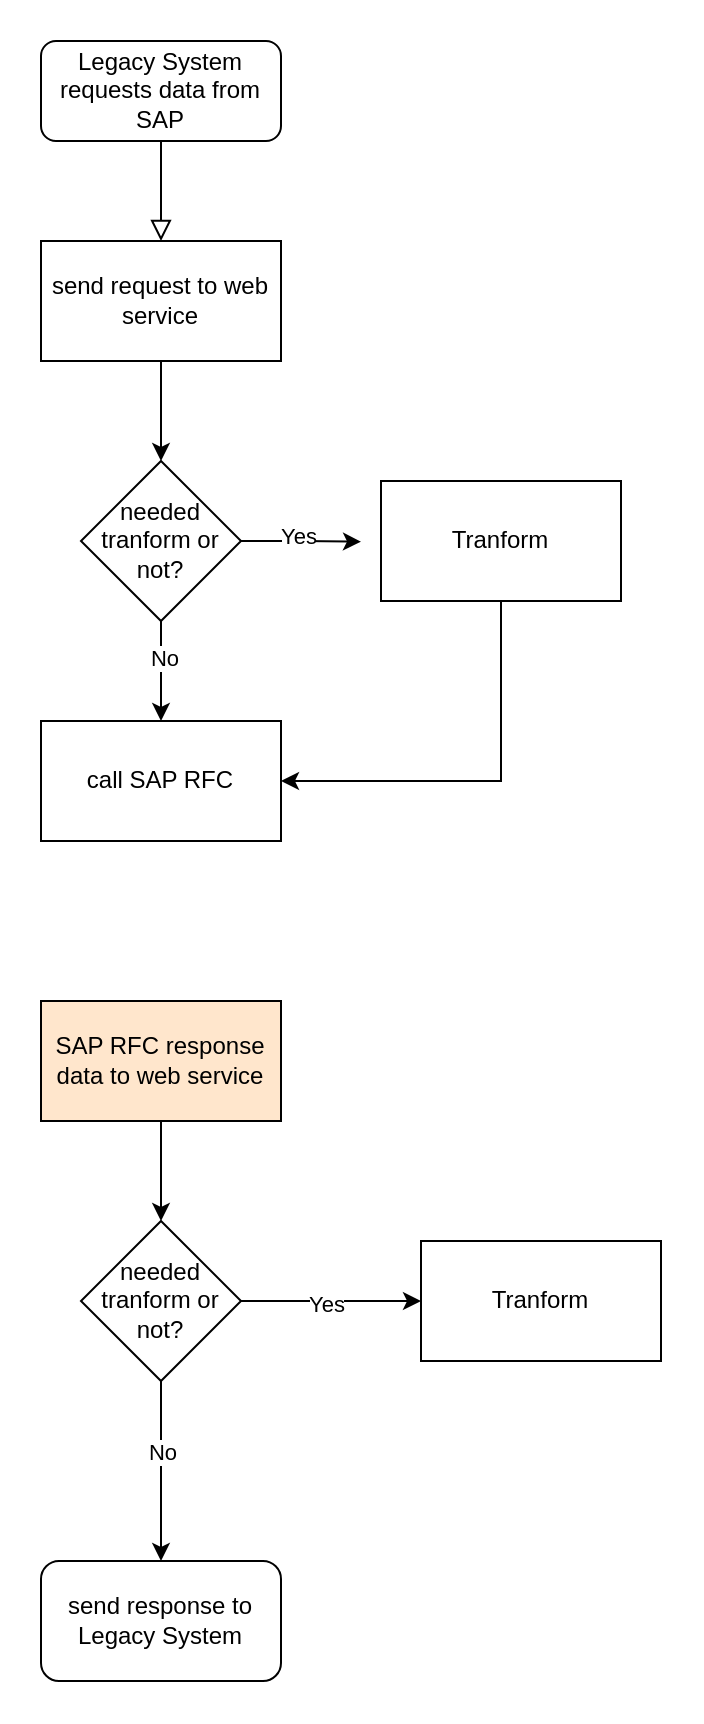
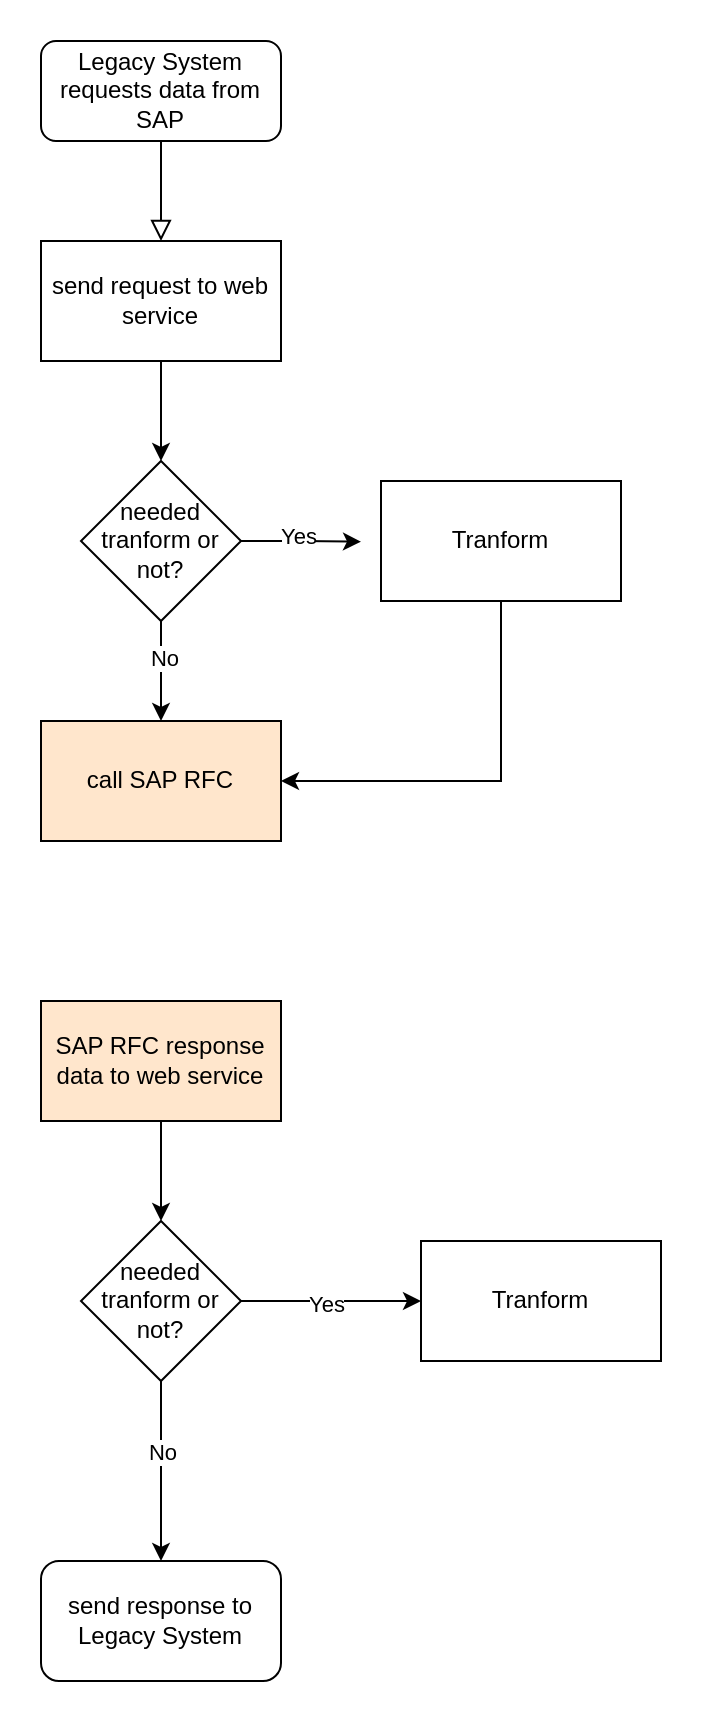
(161, 781) -> (161, 781)
